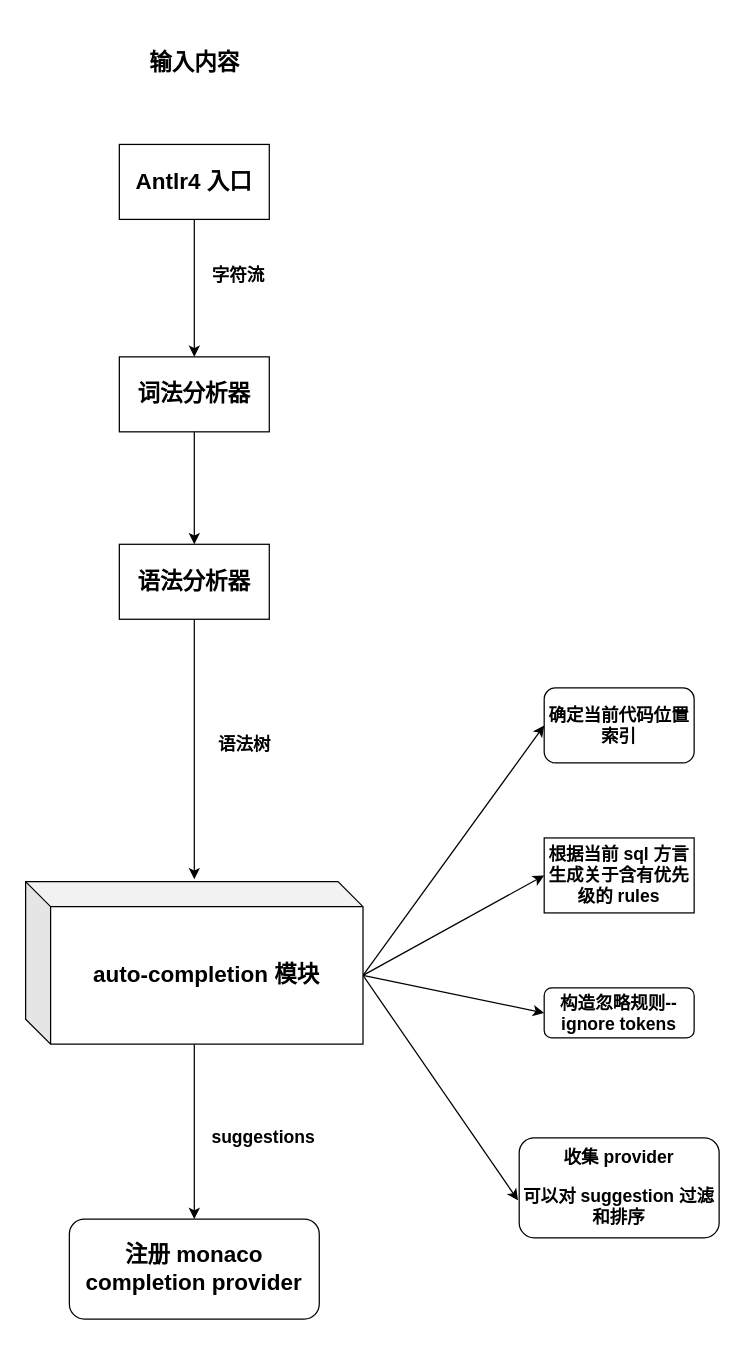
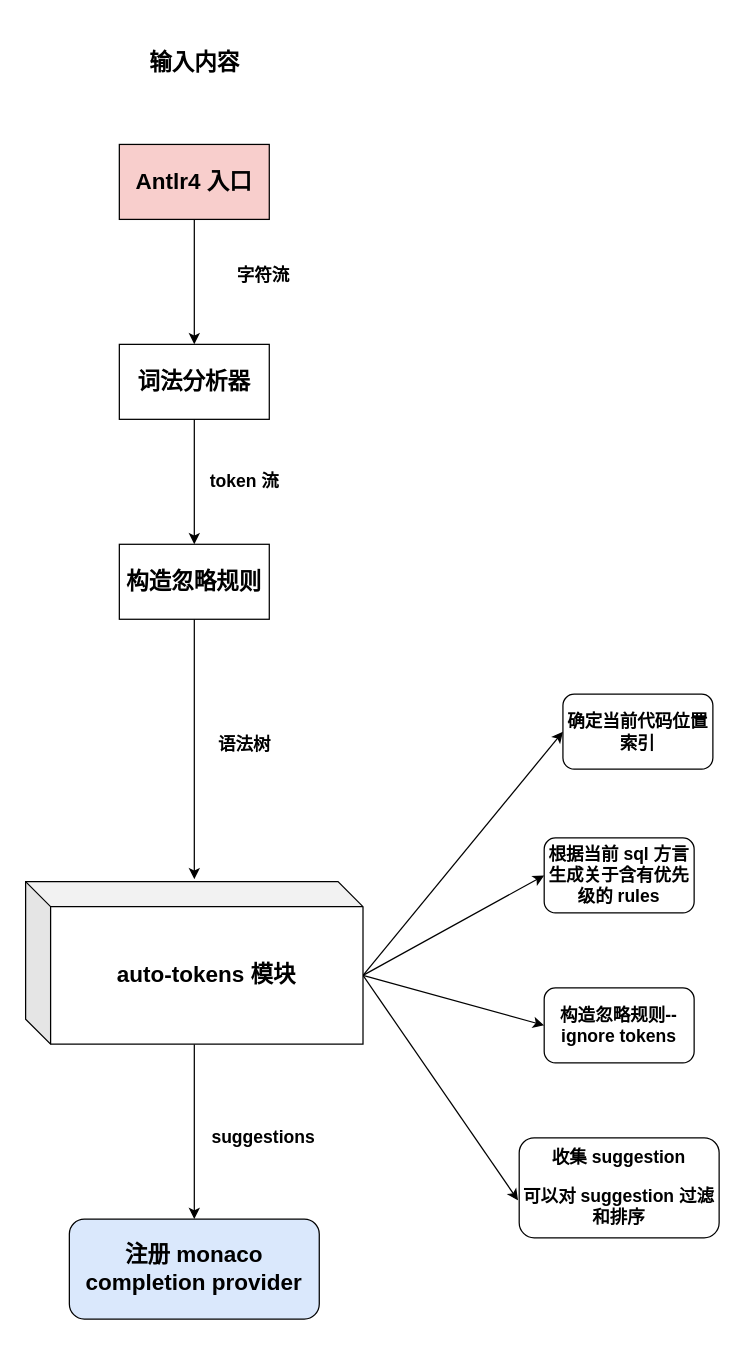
(194, 182) -> (194, 182)
(238, 276) -> (263, 276)
(194, 394) -> (194, 382)
none -> (244, 482)
(194, 582) -> (194, 582)
(619, 726) -> (638, 732)
(619, 876) -> (619, 876)
(207, 976) -> (207, 976)
(619, 1013) -> (619, 1026)
(619, 1188) -> (619, 1188)
(194, 1269) -> (194, 1269)
